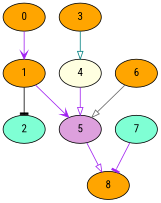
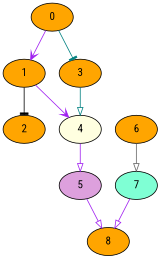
none -> (65, 43)
(49, 98) -> (49, 98)
(111, 98) -> (136, 154)
(24, 129) -> (24, 129)
(123, 156) -> (124, 210)
